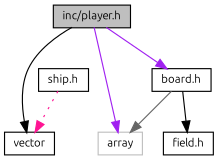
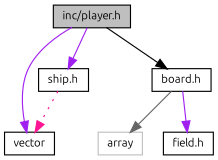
(132, 45) -> (132, 45)
(30, 65) -> (30, 65)
(105, 74) -> (80, 43)
(184, 106) -> (184, 106)
